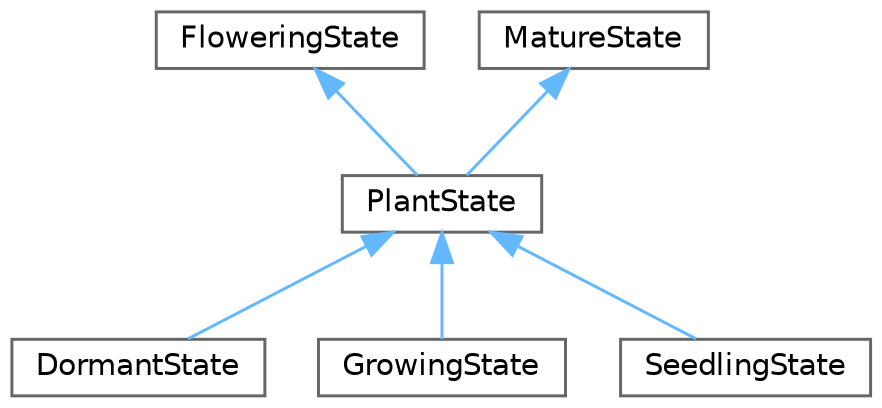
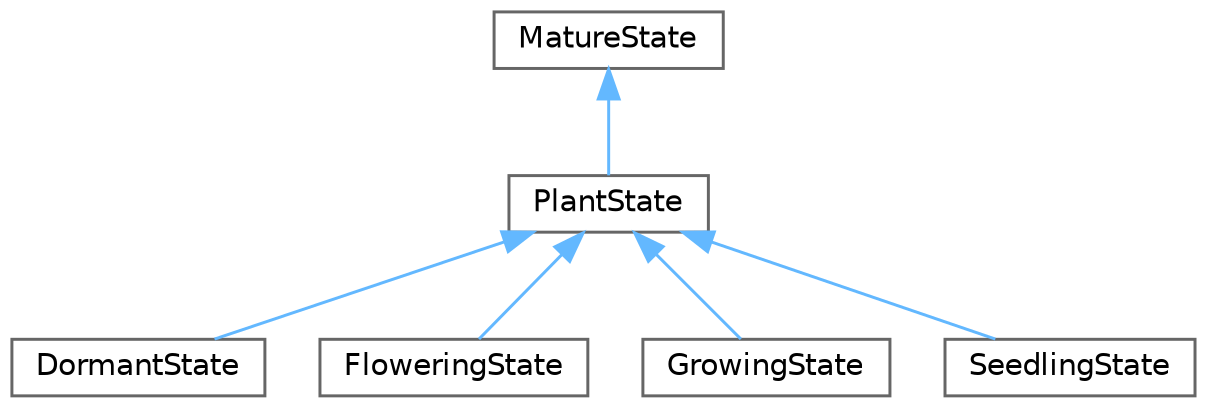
(377, 133) -> (520, 297)
